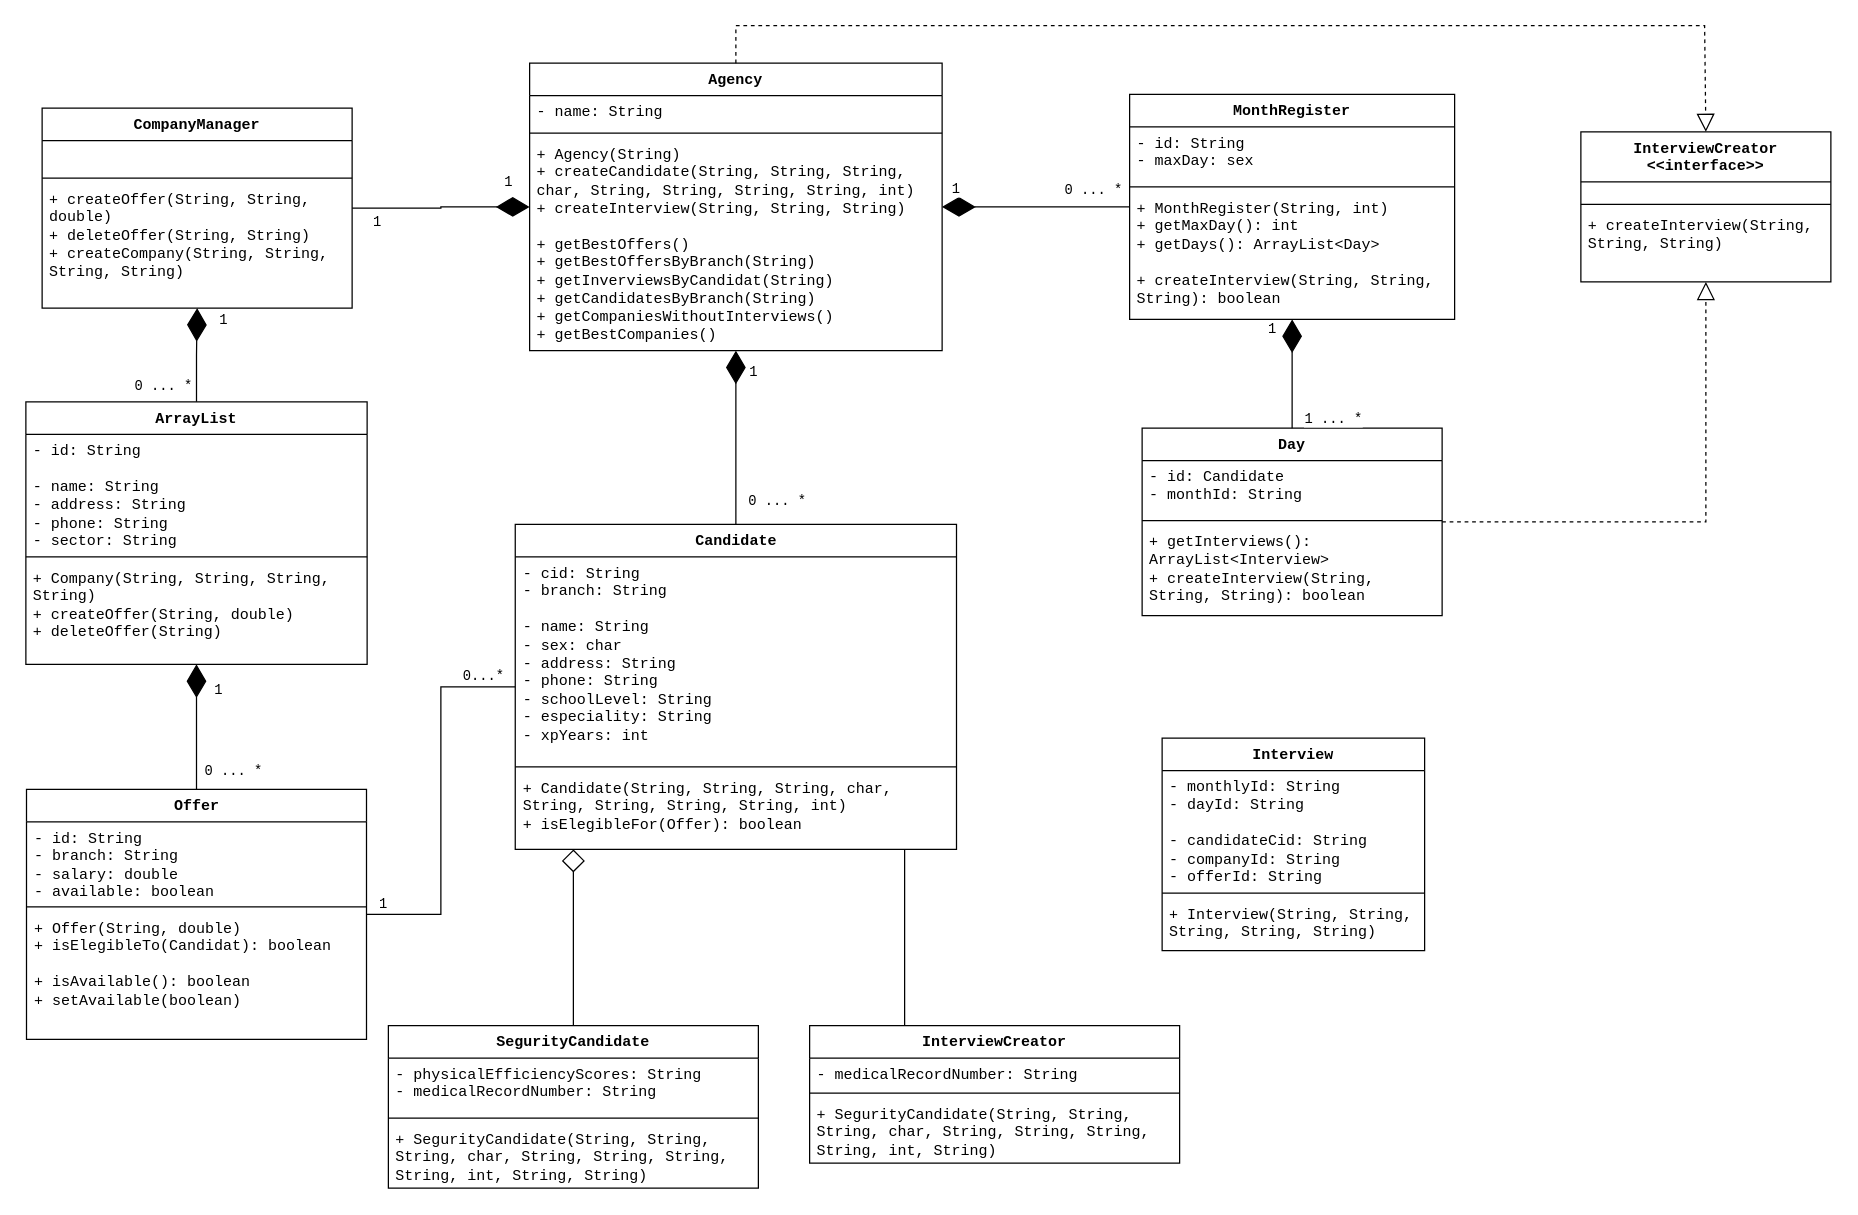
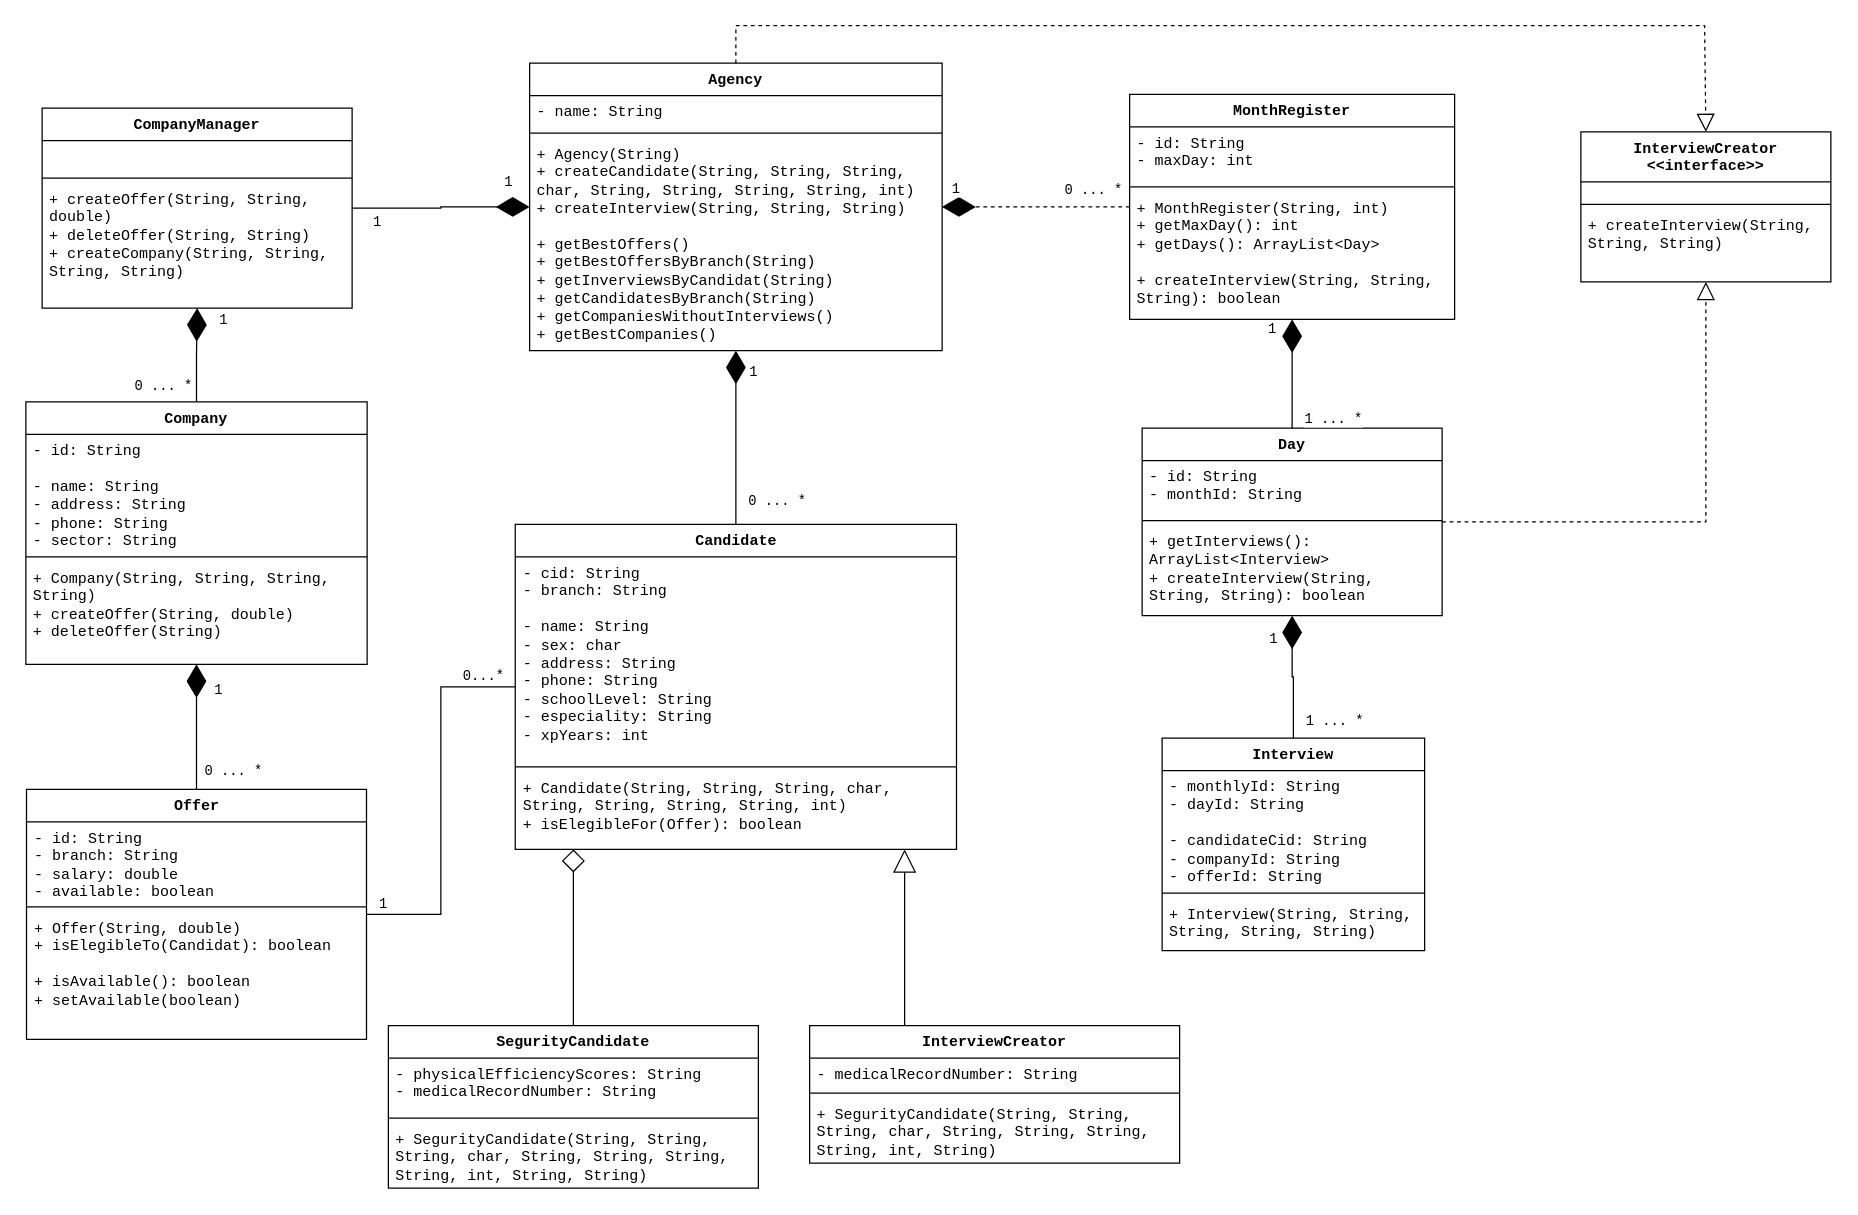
(1186, 154) -> (1184, 154)
(1051, 207) -> (1051, 207)
(196, 420) -> (196, 420)
(1213, 487) -> (1213, 487)
none -> (1293, 693)
(904, 863) -> (904, 873)
